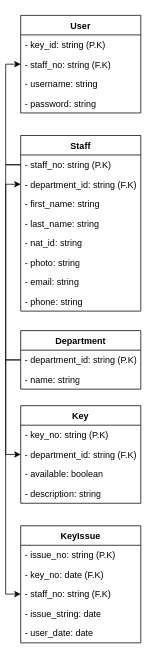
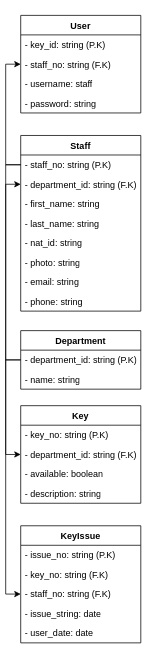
(66, 85) -> (64, 85)
(70, 575) -> (74, 575)
